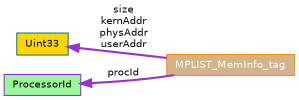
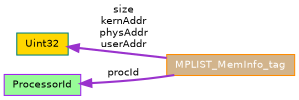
(42, 44) -> (42, 44)
